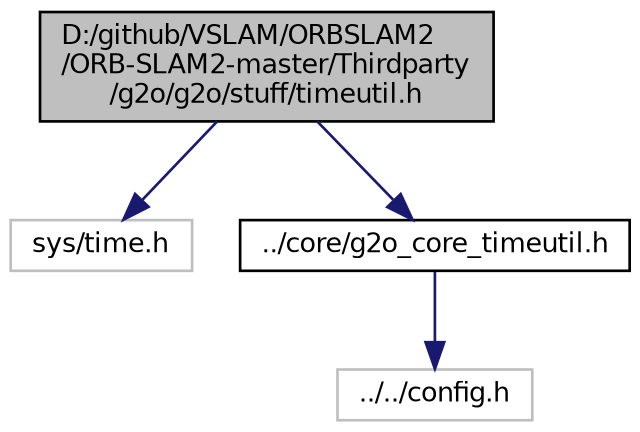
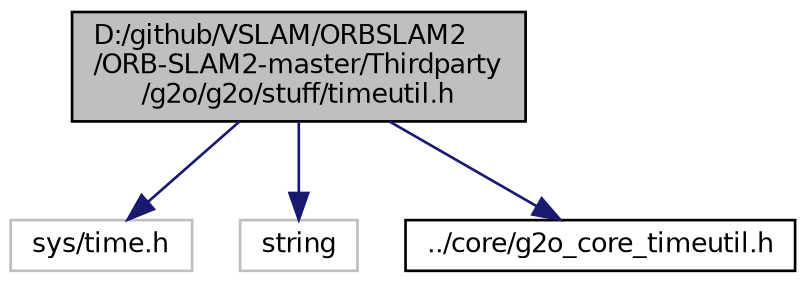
none -> (299, 245)
(435, 395) -> none
